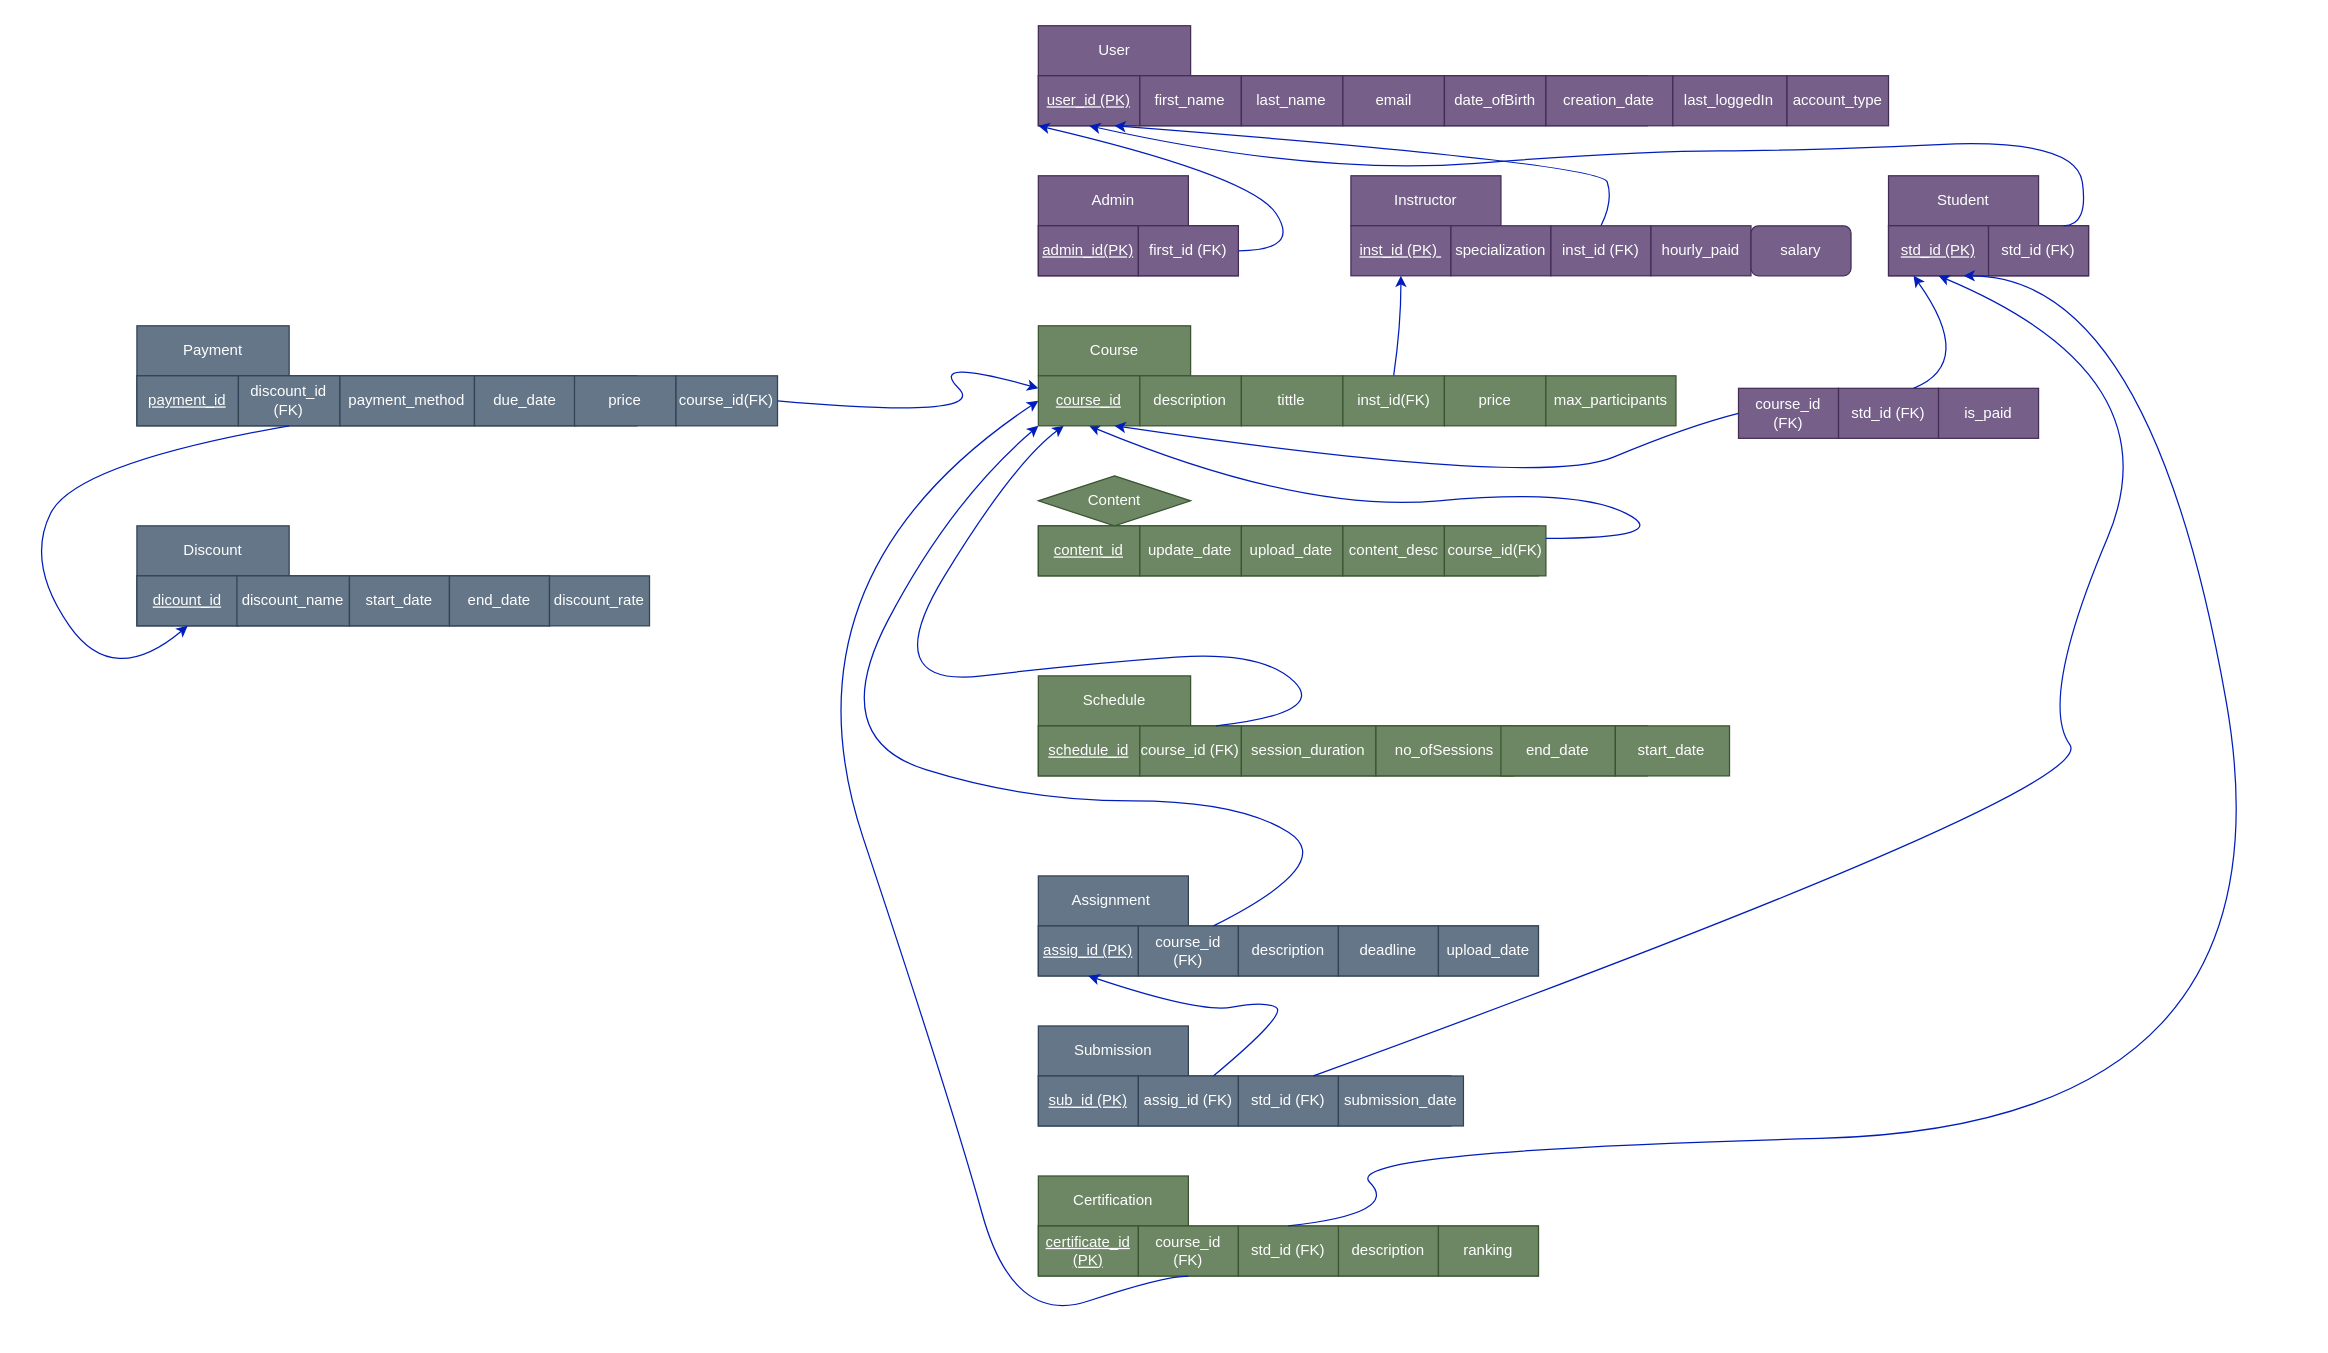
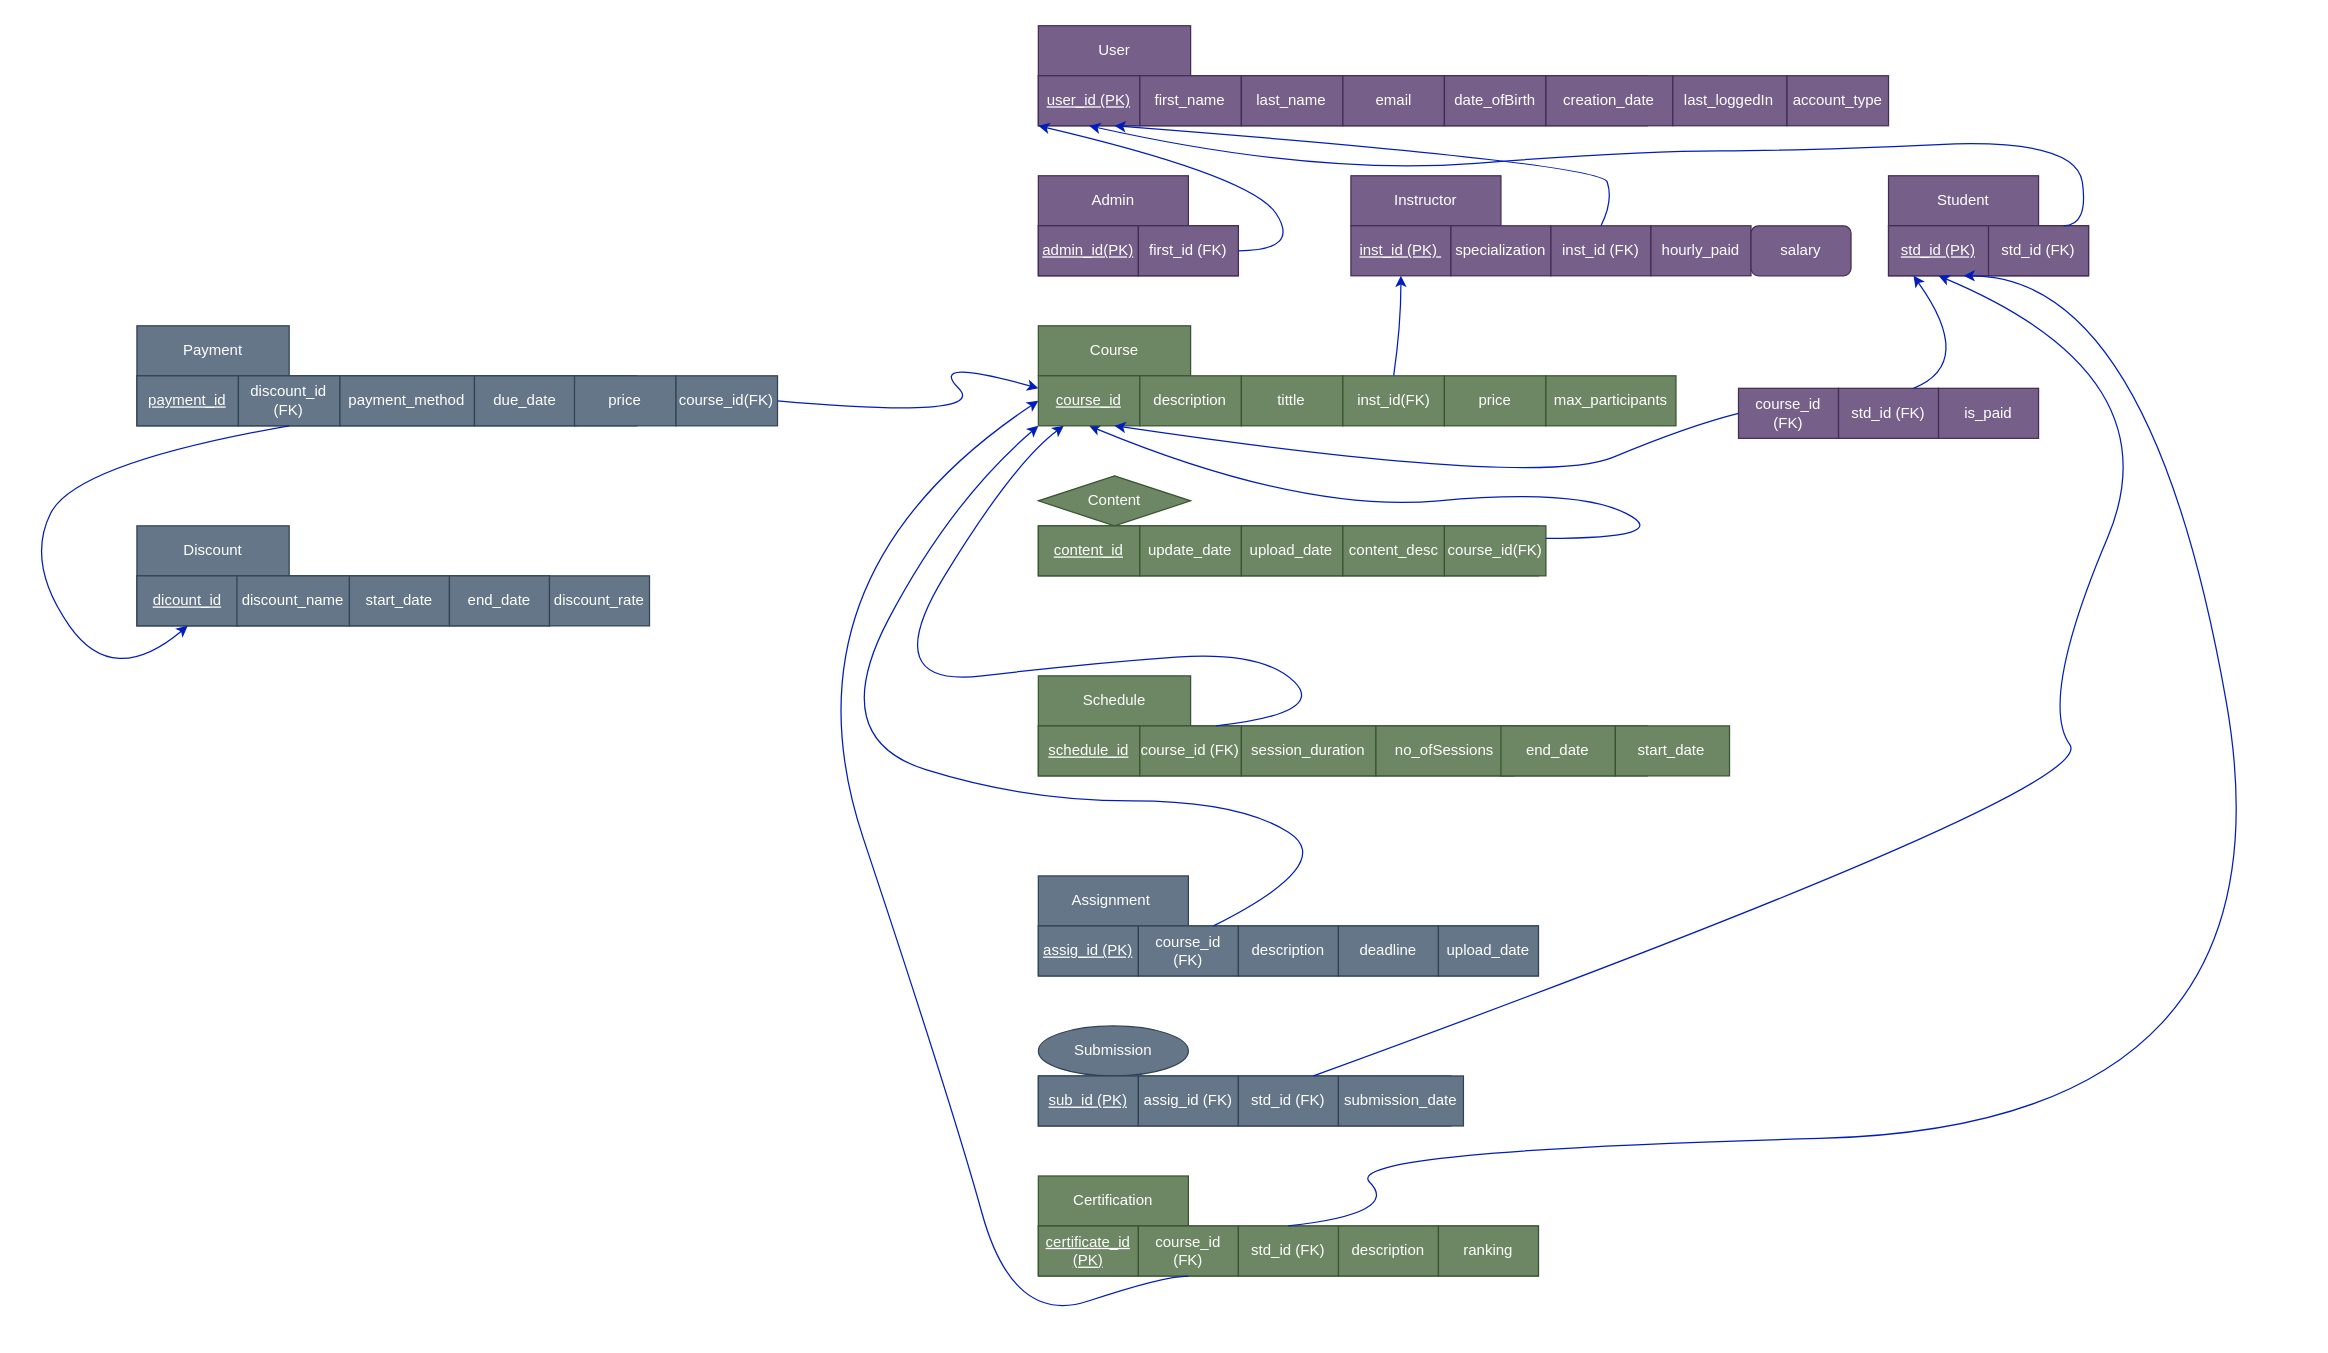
(1230, 1007) -> none
(1113, 1051) -> (1113, 1051)
